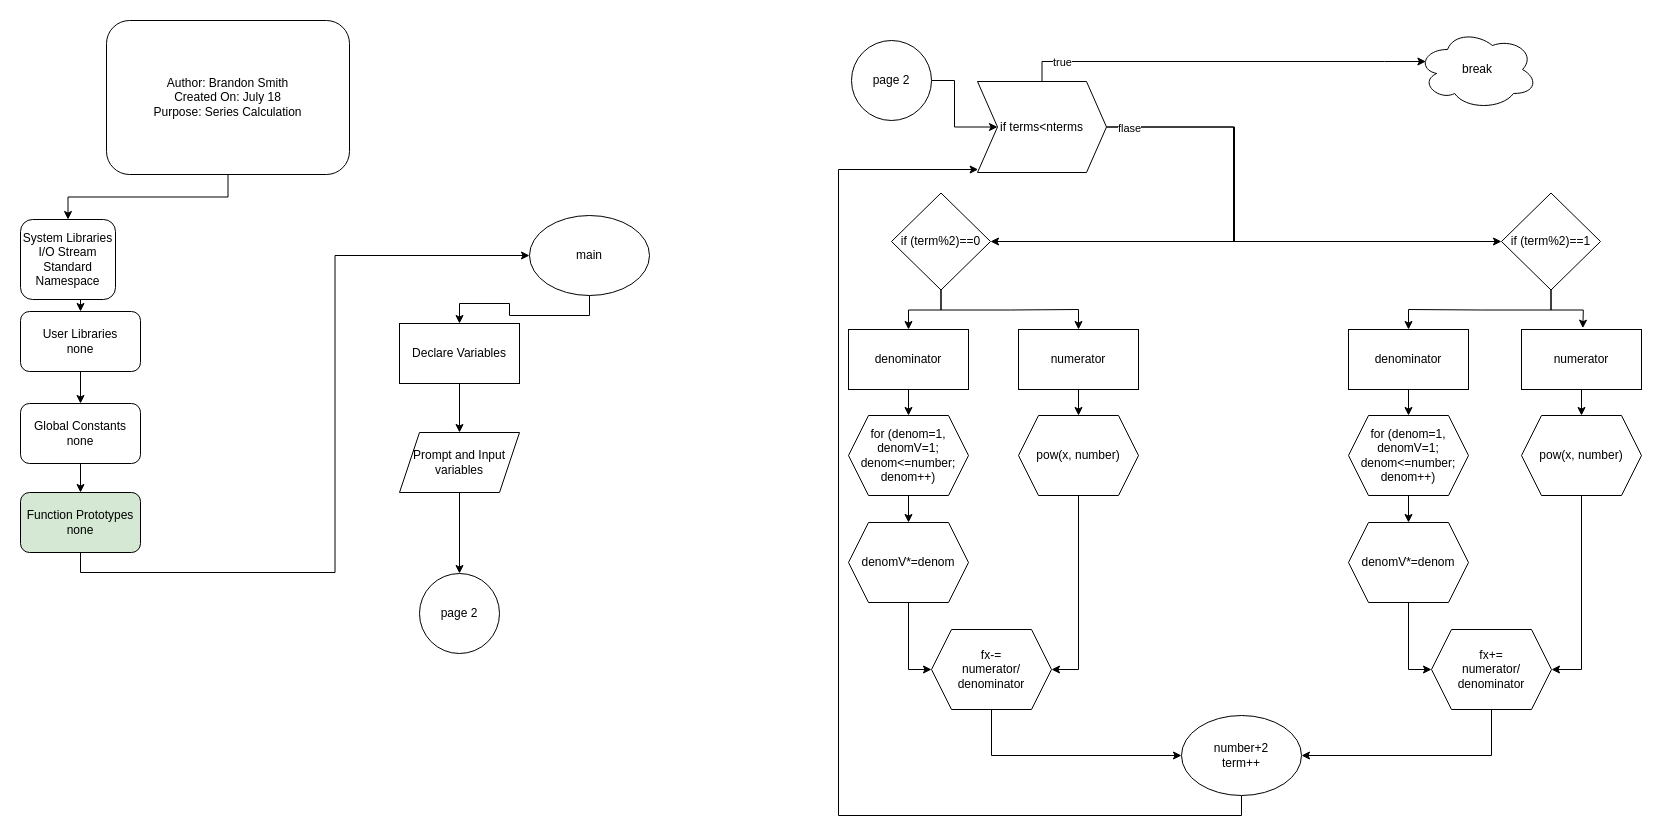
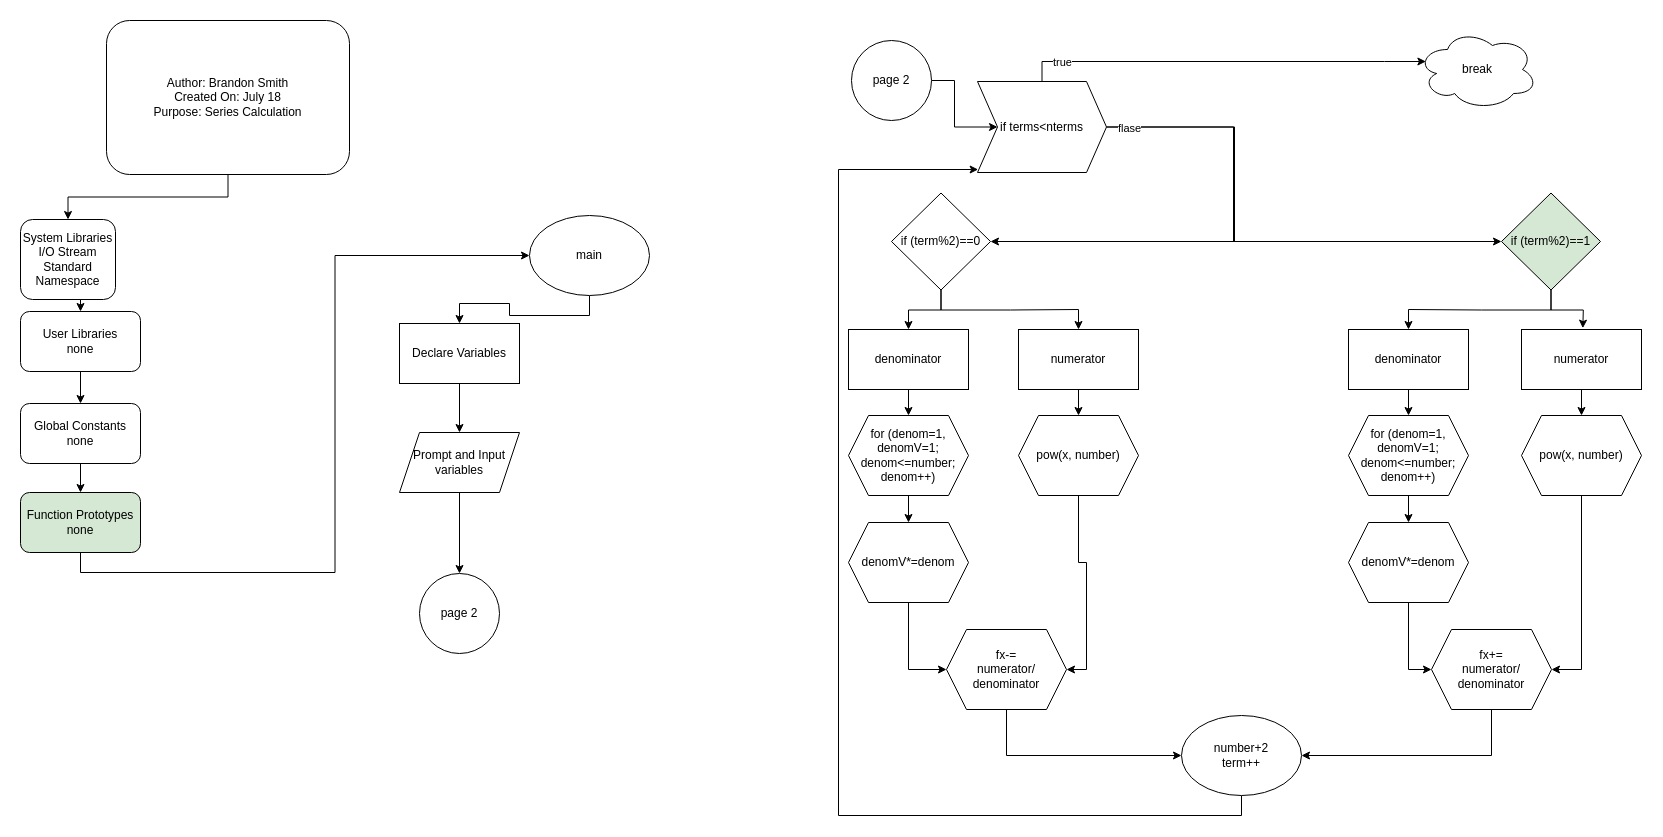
(1551, 242) -> (1551, 242)
(992, 670) -> (1007, 670)
